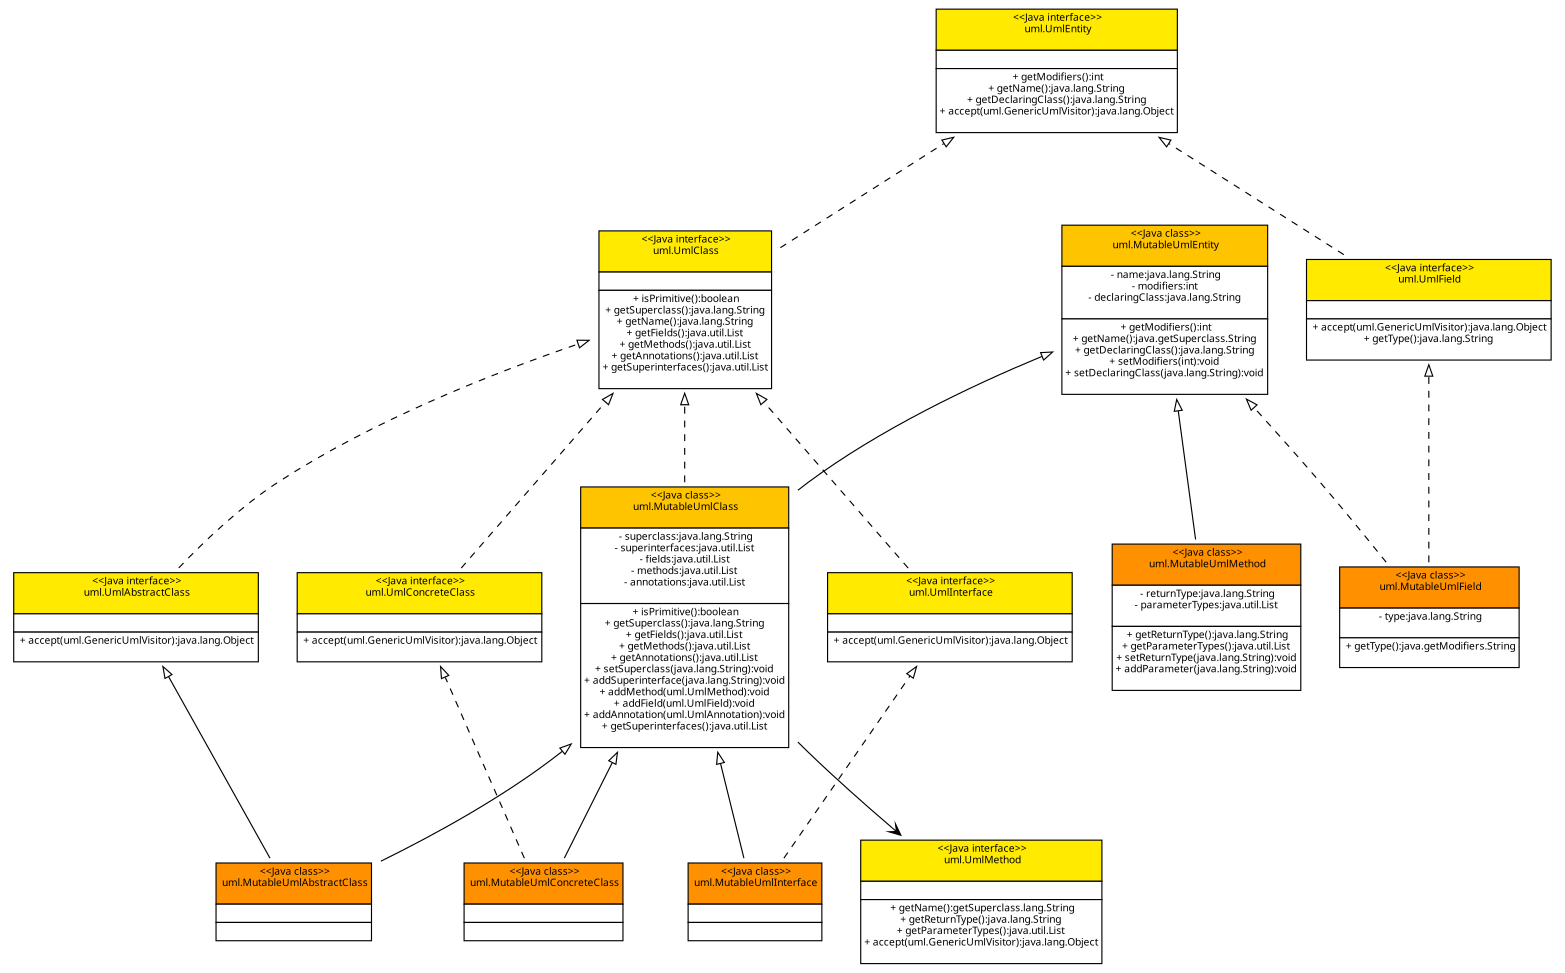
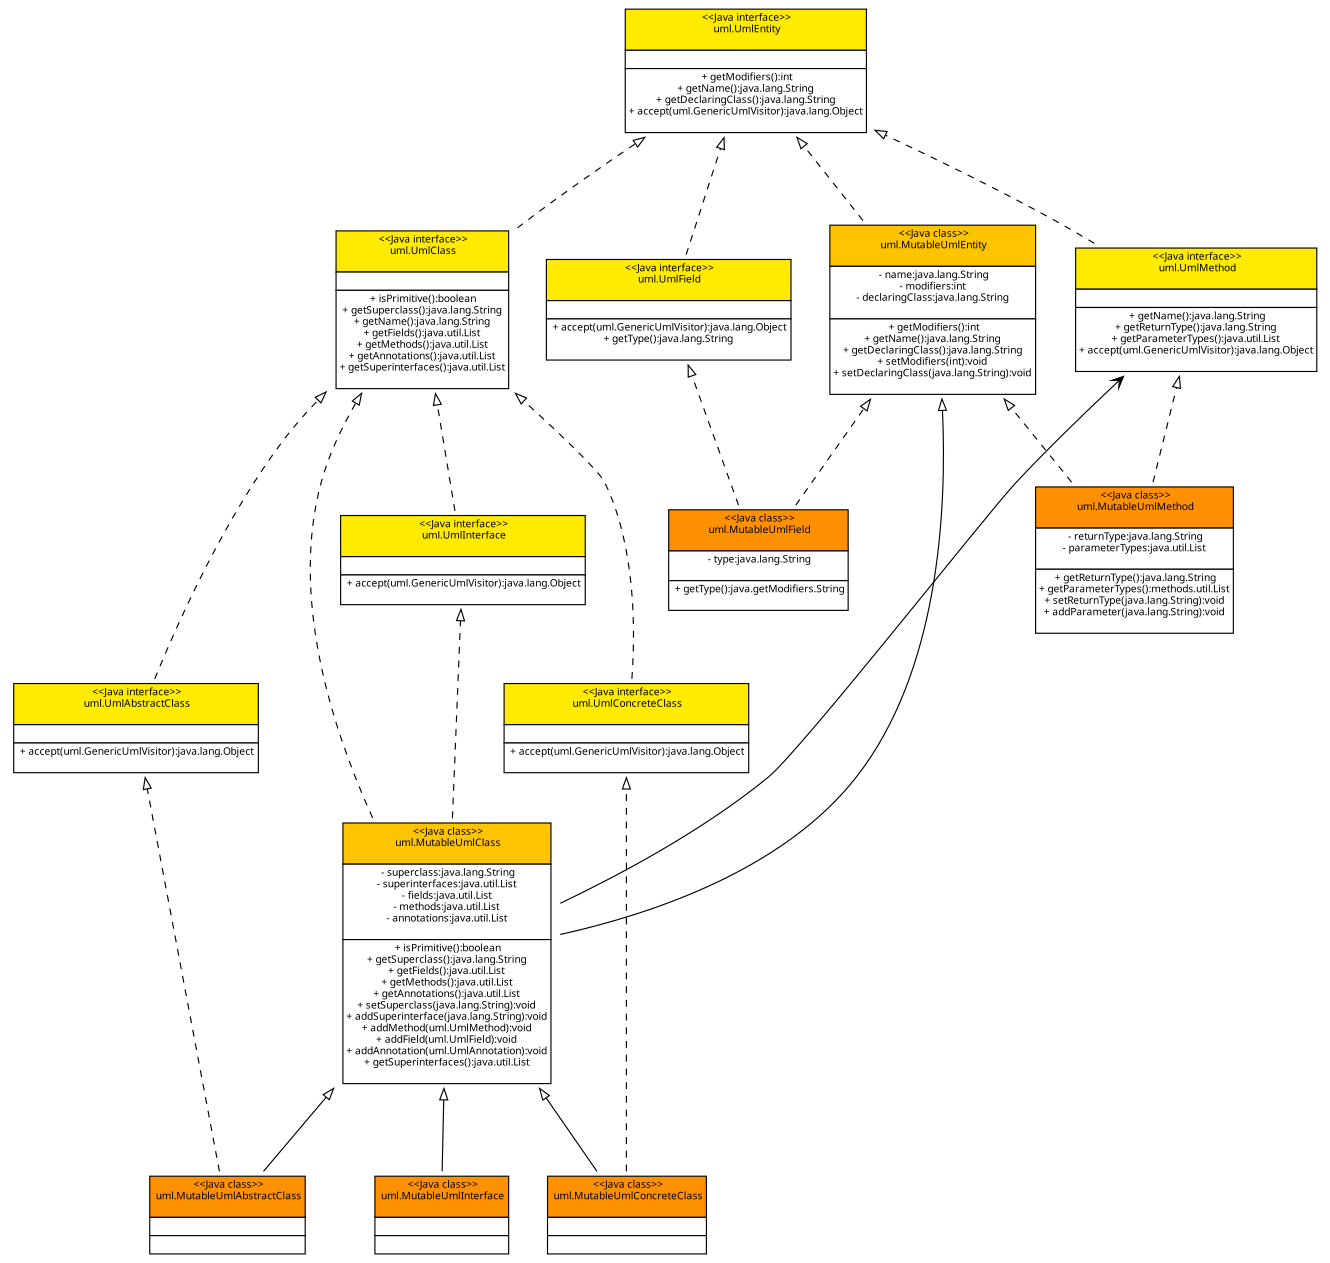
none -> (834, 183)
none -> (991, 187)
(1165, 339) -> (933, 339)
none -> (1165, 435)
(1187, 475) -> (1042, 445)
(1206, 646) -> (1134, 589)
(219, 767) -> (183, 980)
(847, 767) -> (456, 720)
(981, 908) -> (1196, 316)
